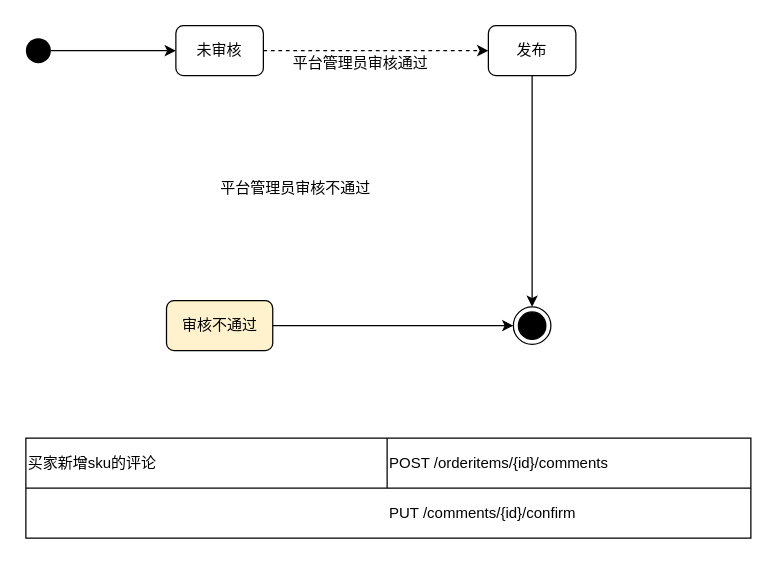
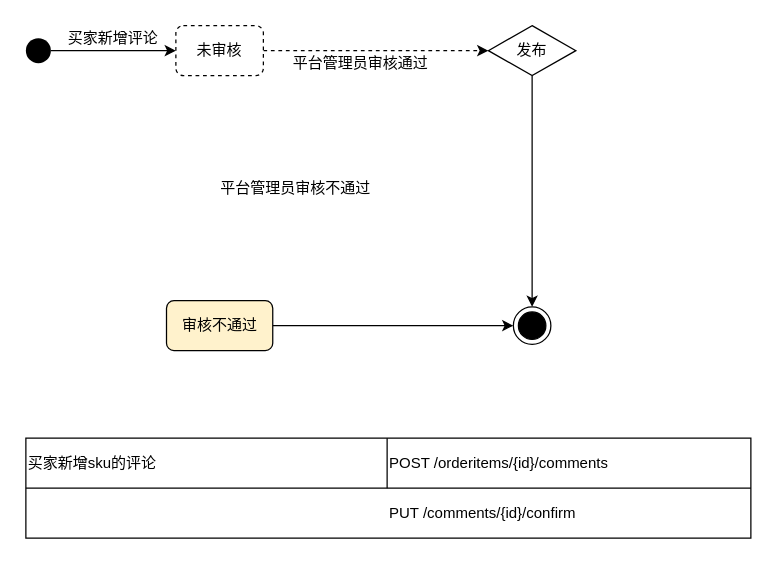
none -> (113, 38)
(219, 51) -> (219, 51)
(532, 51) -> (532, 51)
